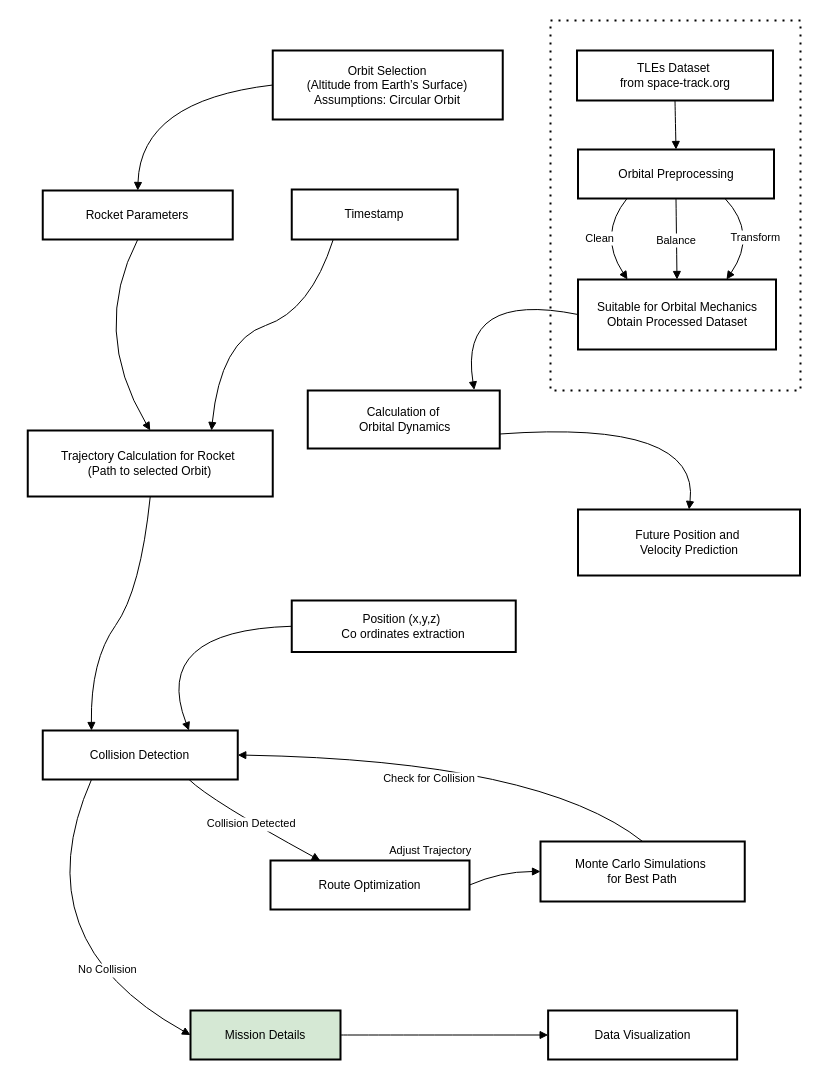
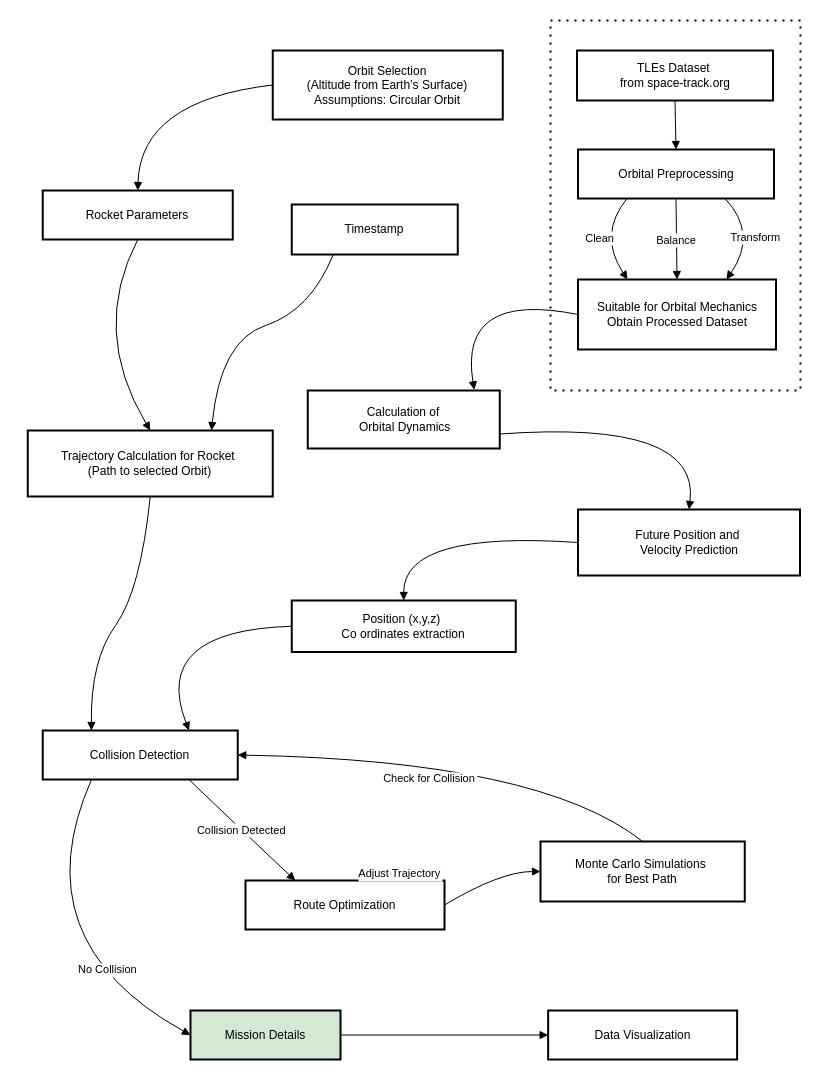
(375, 215) -> (375, 230)
none -> (481, 543)
(370, 885) -> (345, 905)
